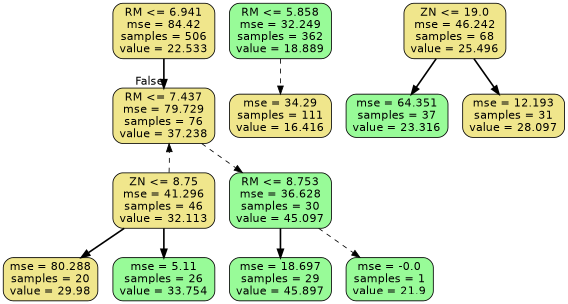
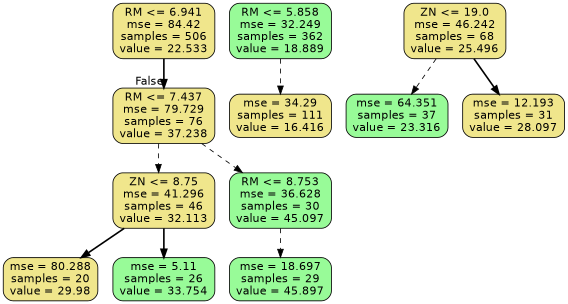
(426, 73) -> (426, 73)
(169, 162) -> (158, 154)
(280, 239) -> (280, 239)
(390, 279) -> none
